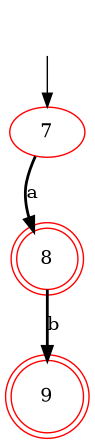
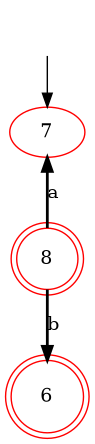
(26, 187) -> (47, 200)
(47, 397) -> (47, 397)
